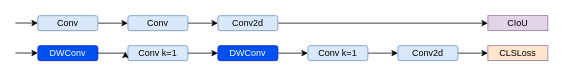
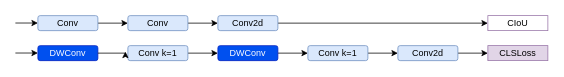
(518, 23) -> (518, 23)
(518, 53) -> (518, 53)
